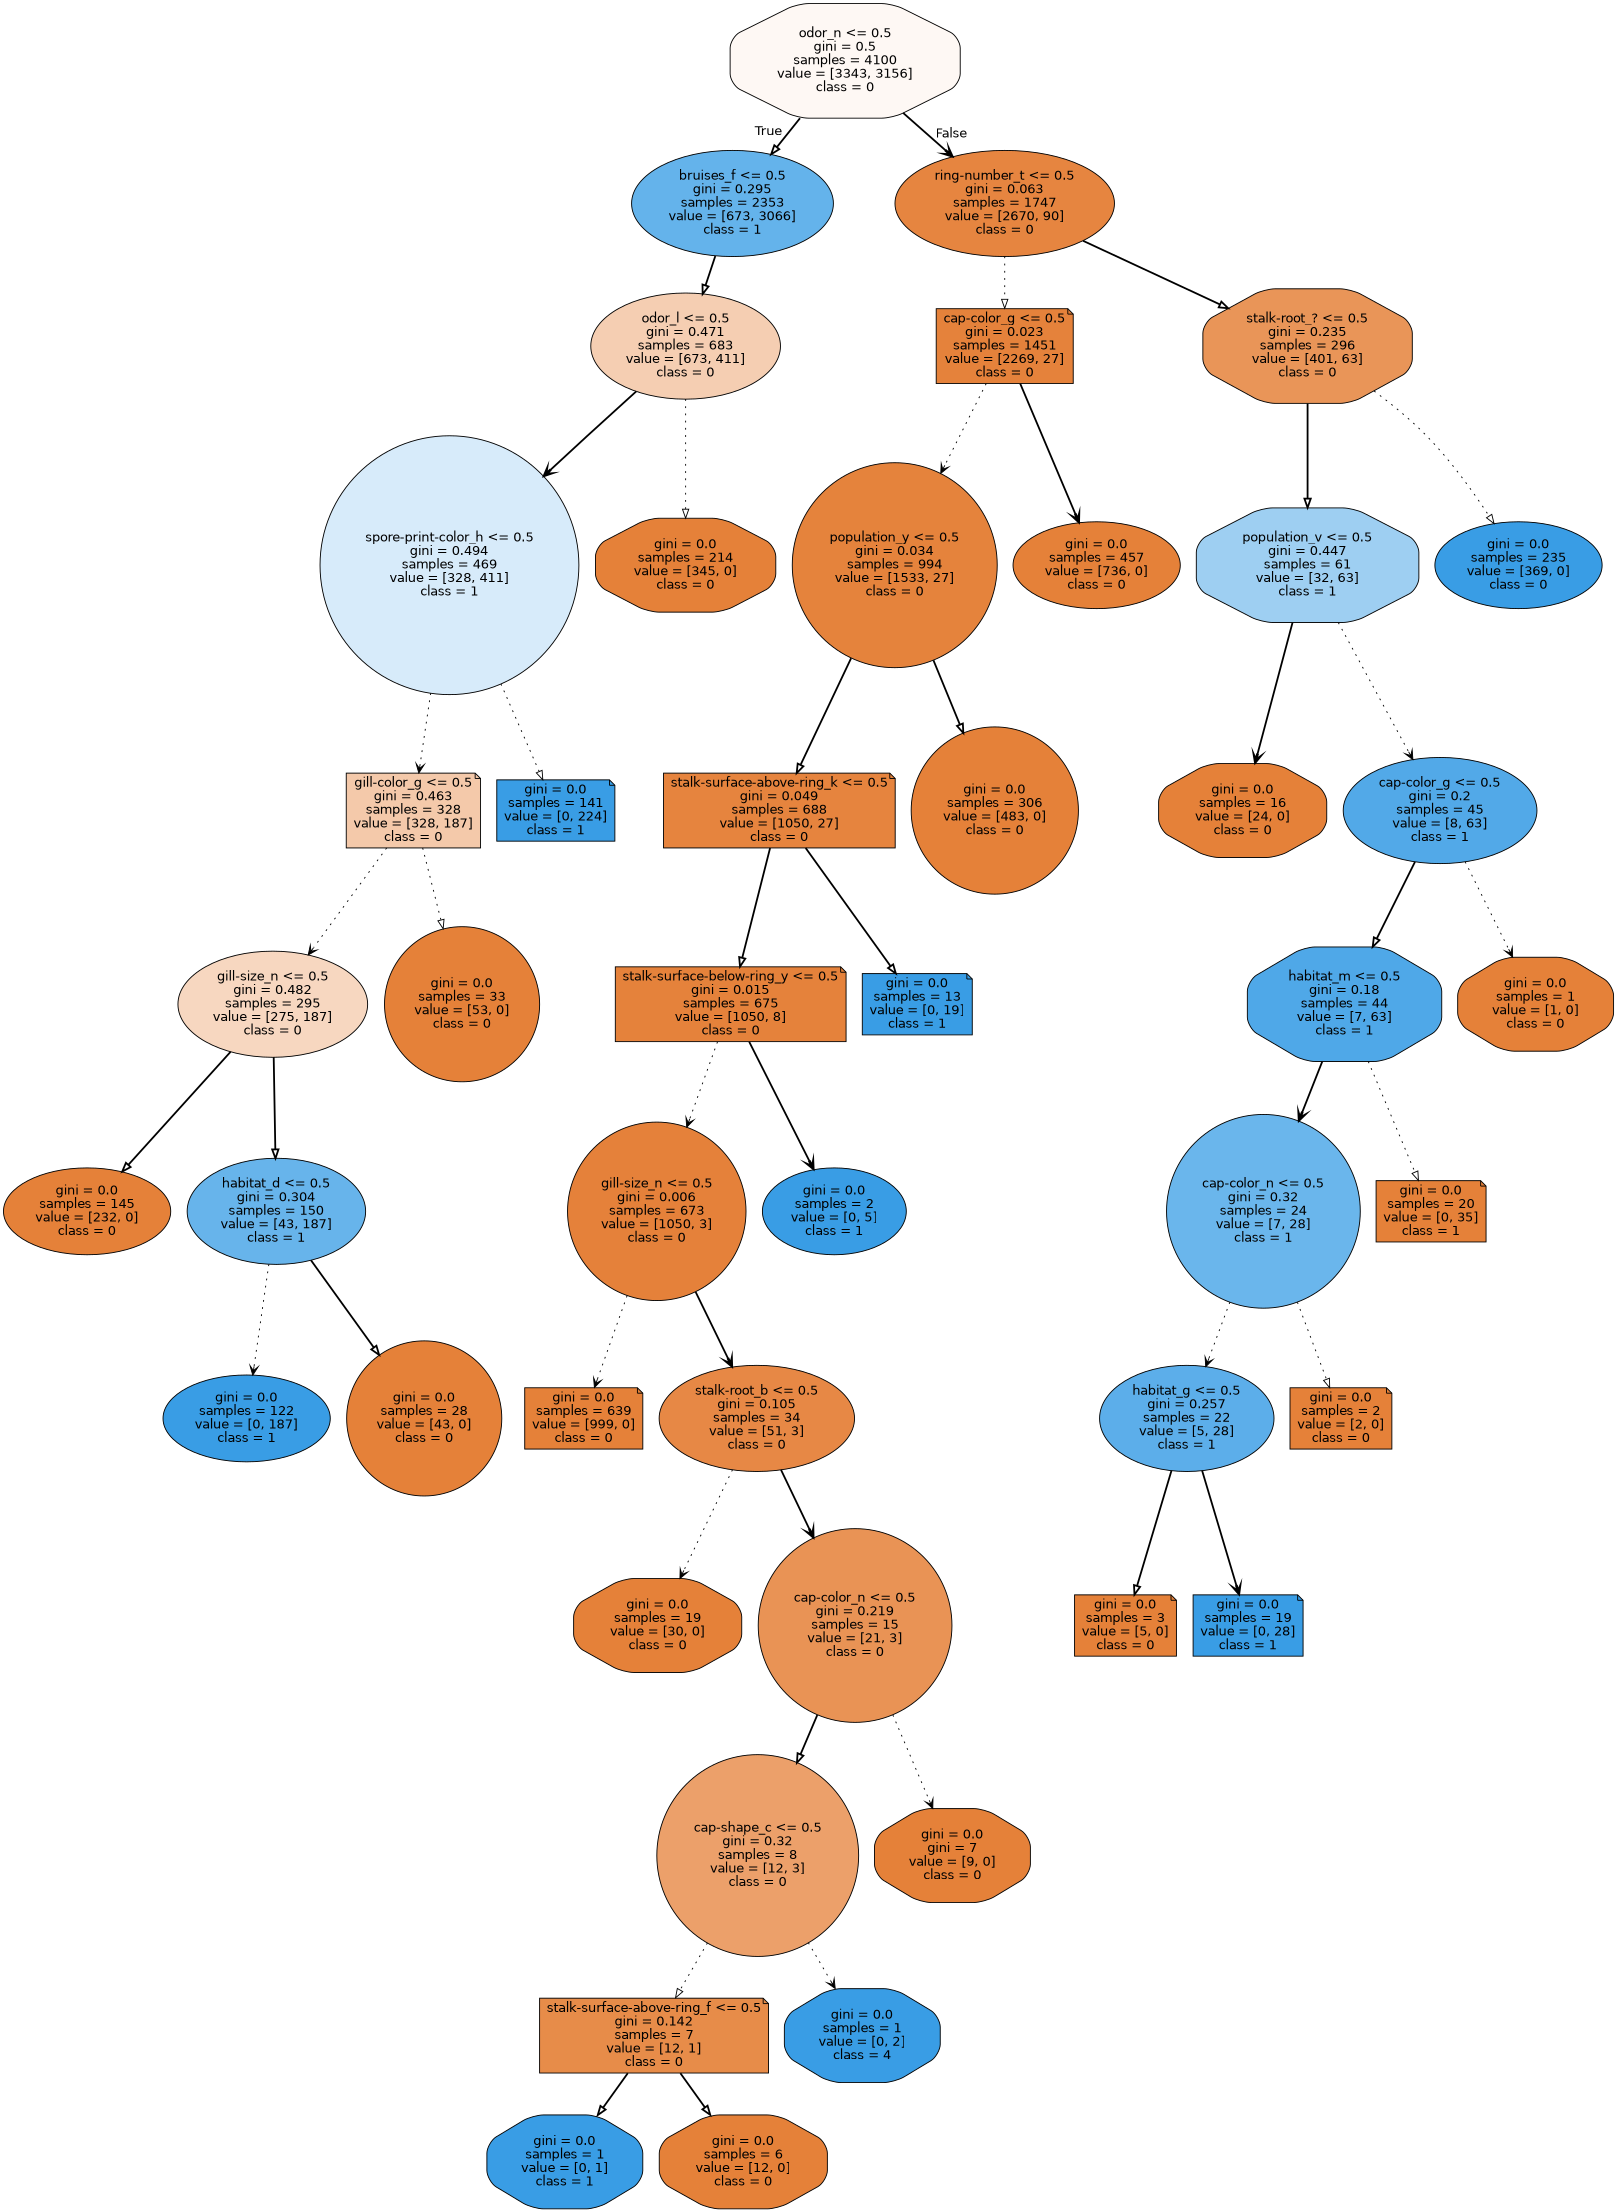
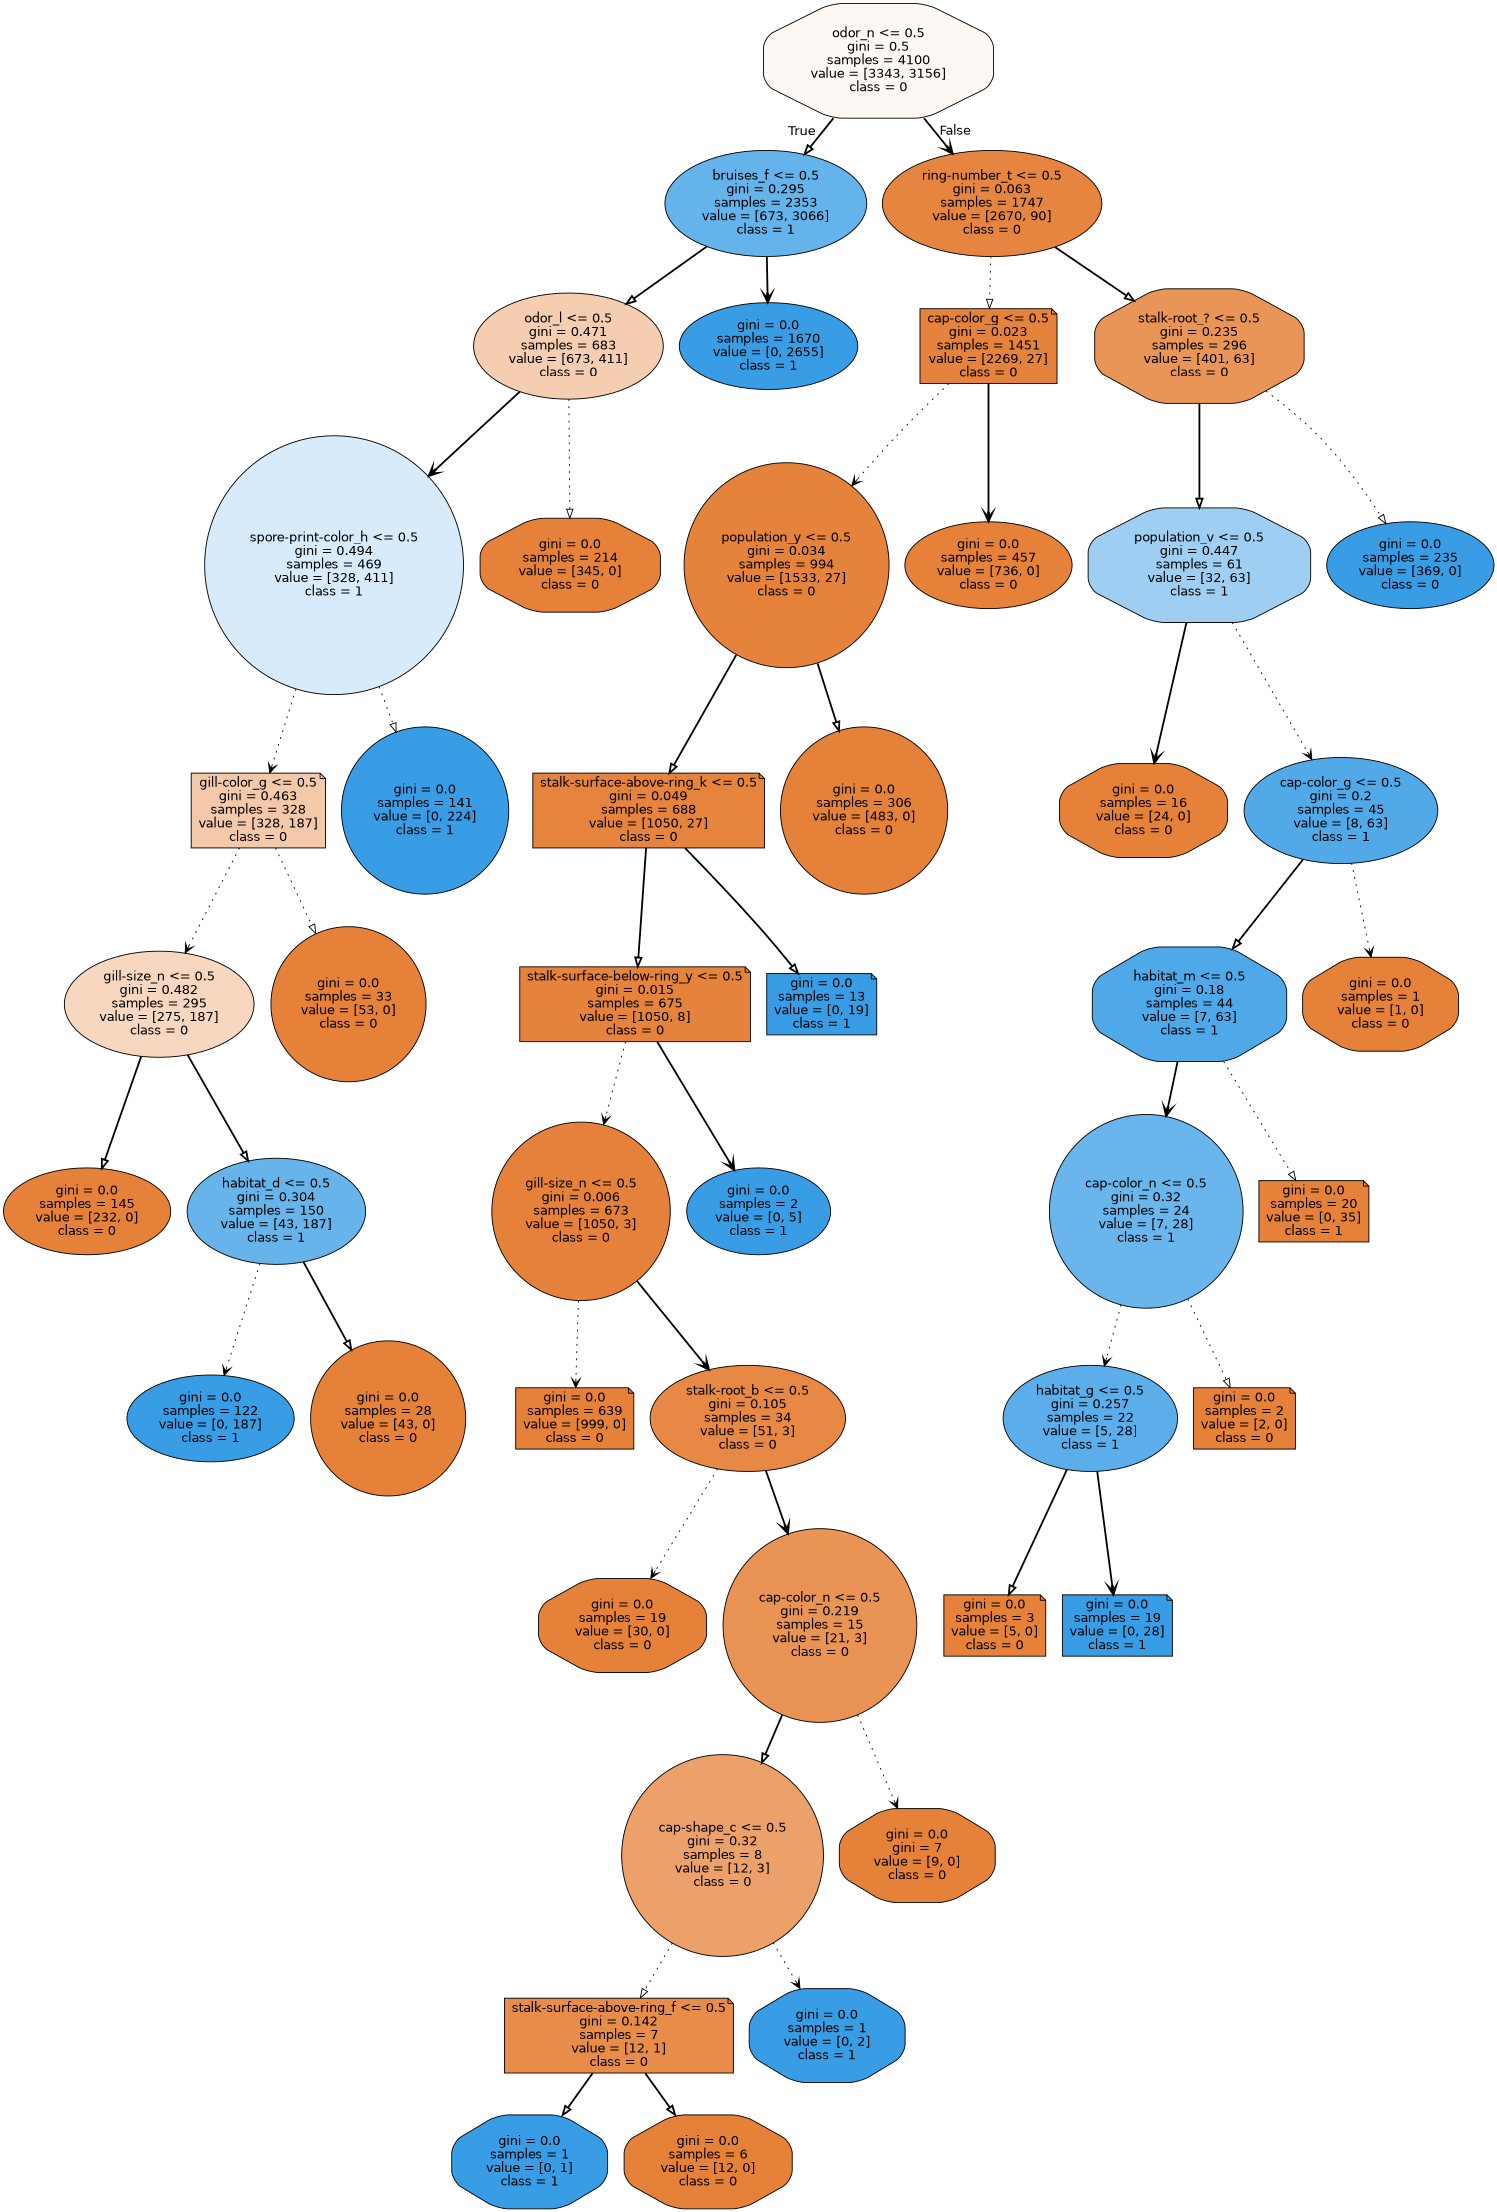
none -> (769, 346)
(556, 811) -> (425, 811)
(862, 2036) -> (827, 2036)
